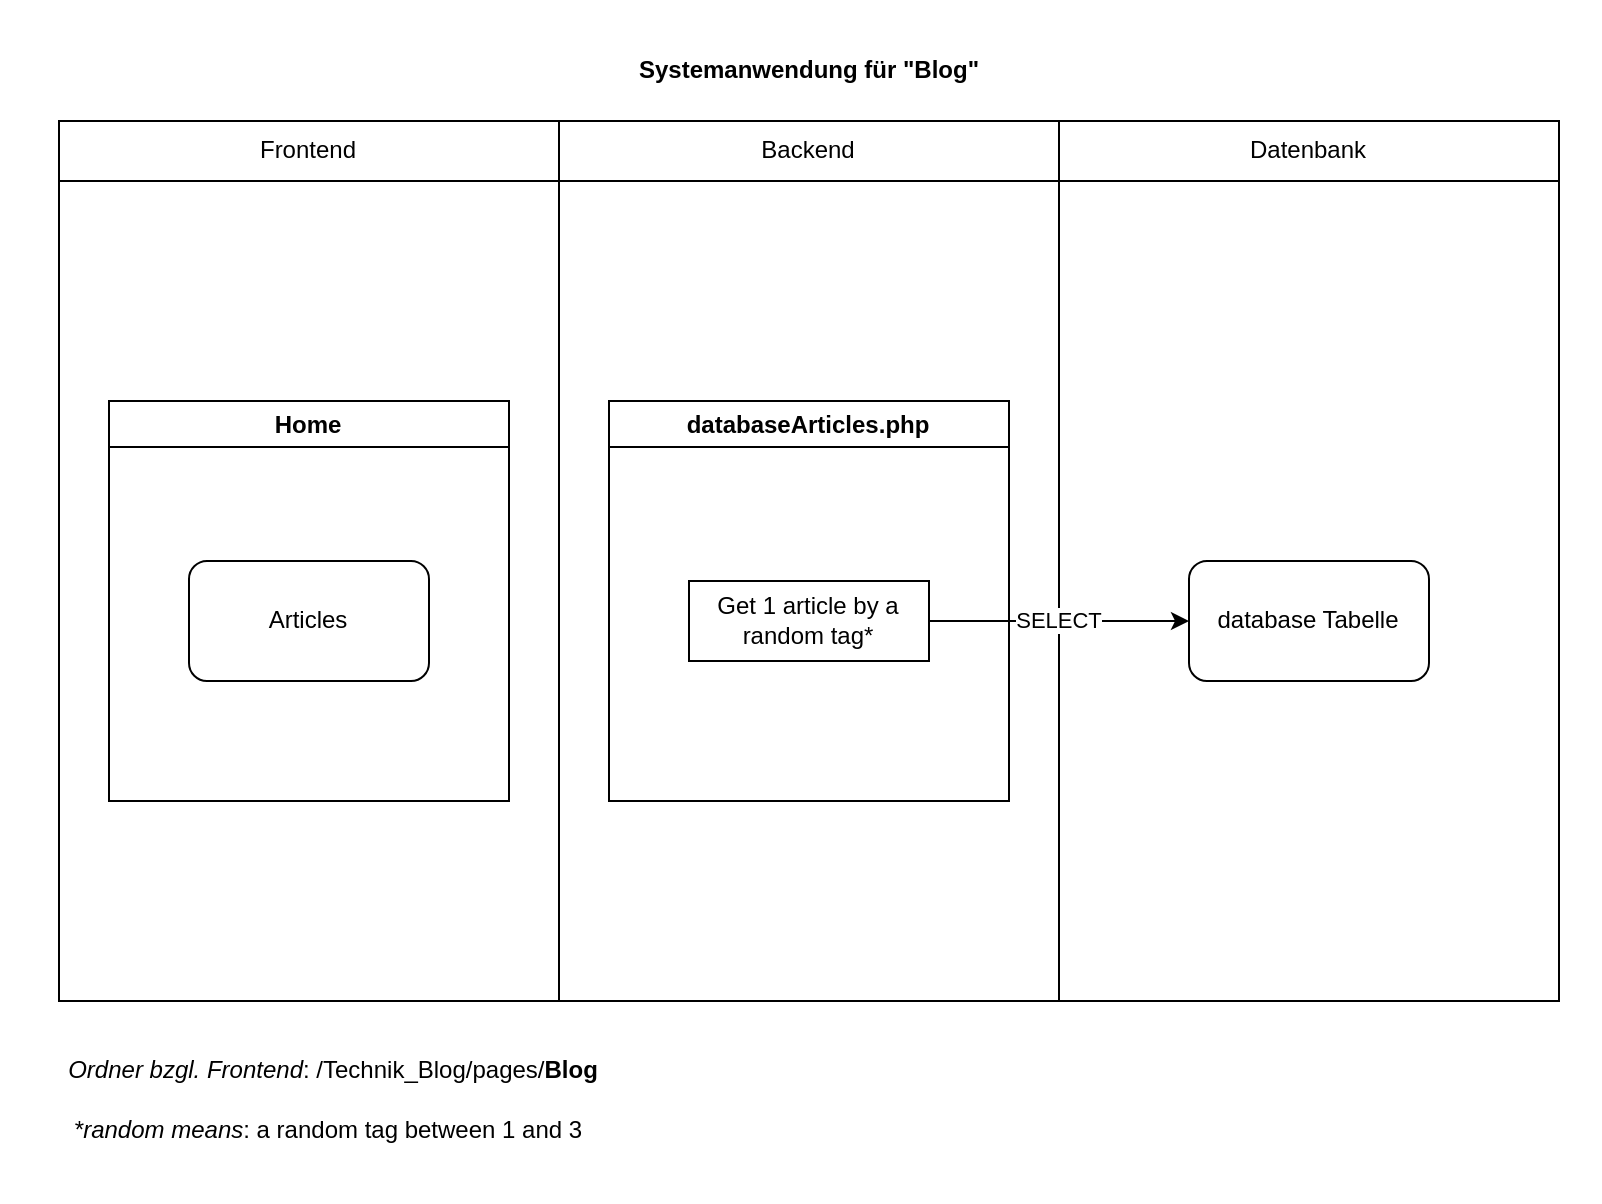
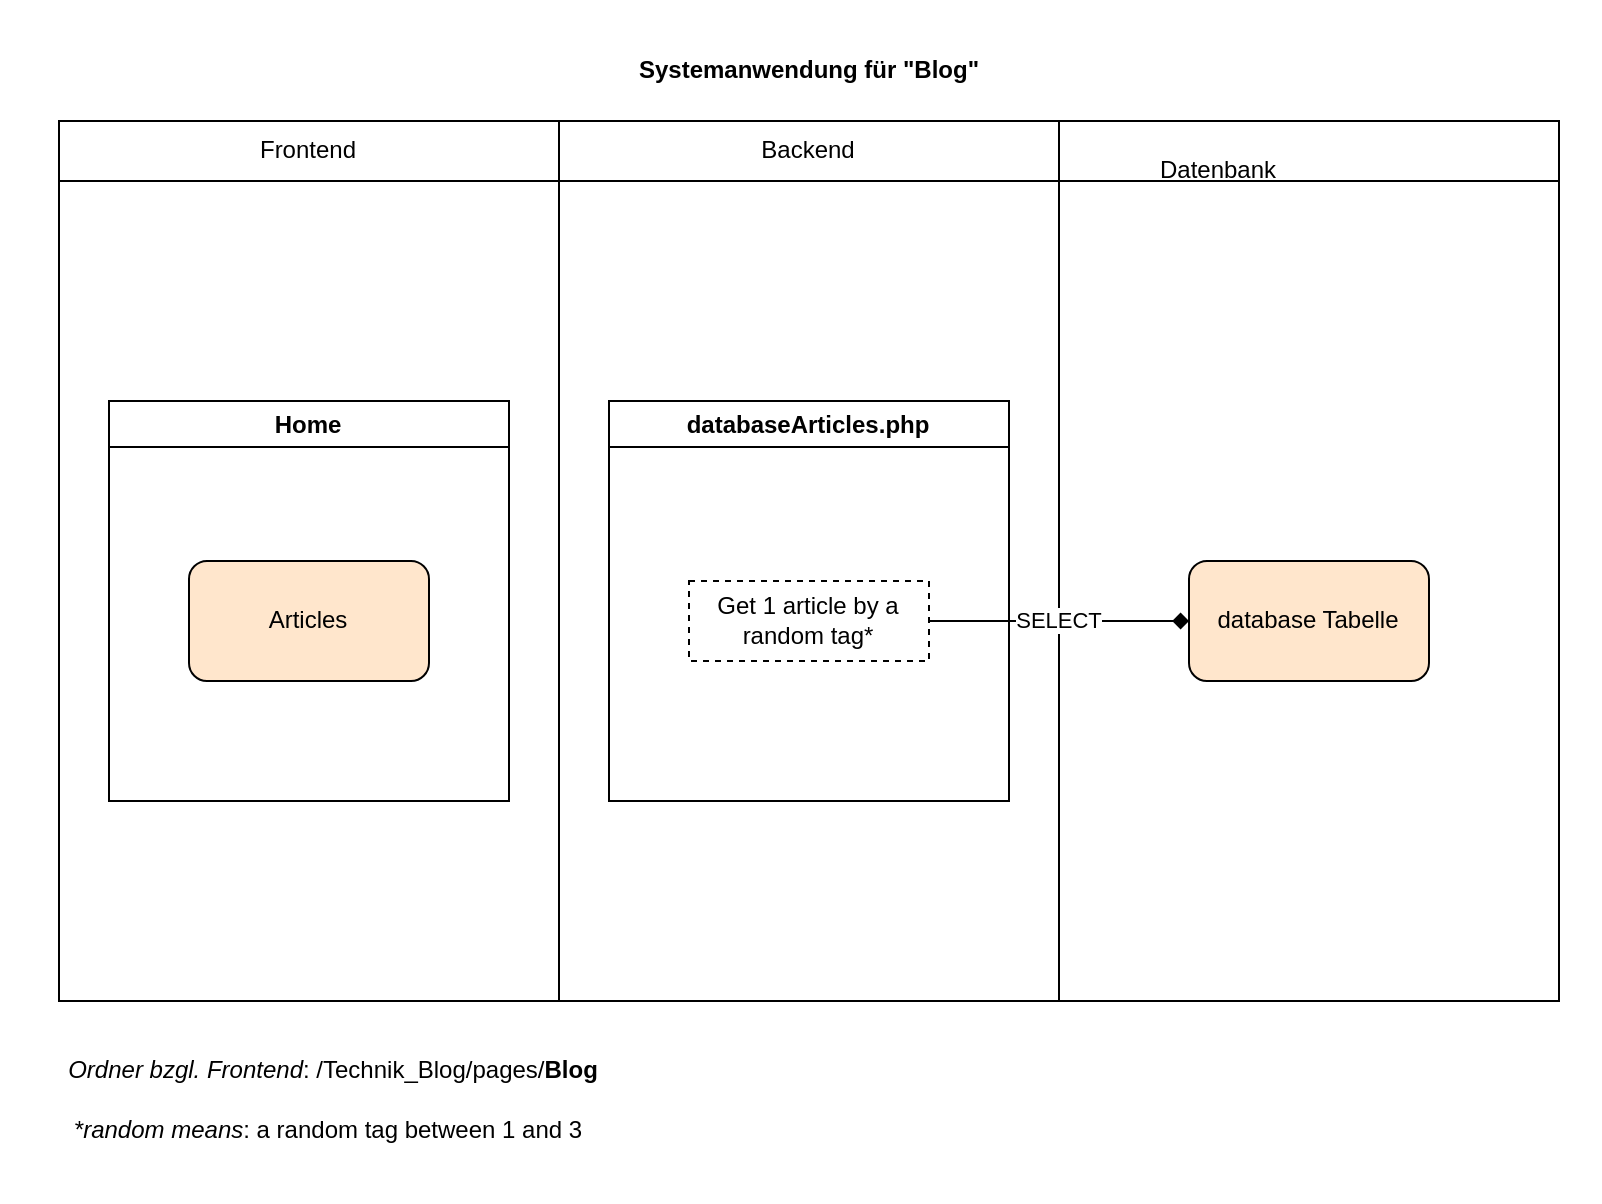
(1309, 151) -> (1219, 171)
(309, 621) -> (309, 621)
(809, 621) -> (809, 621)
(1174, 621) -> (1173, 621)
(1309, 621) -> (1309, 621)
